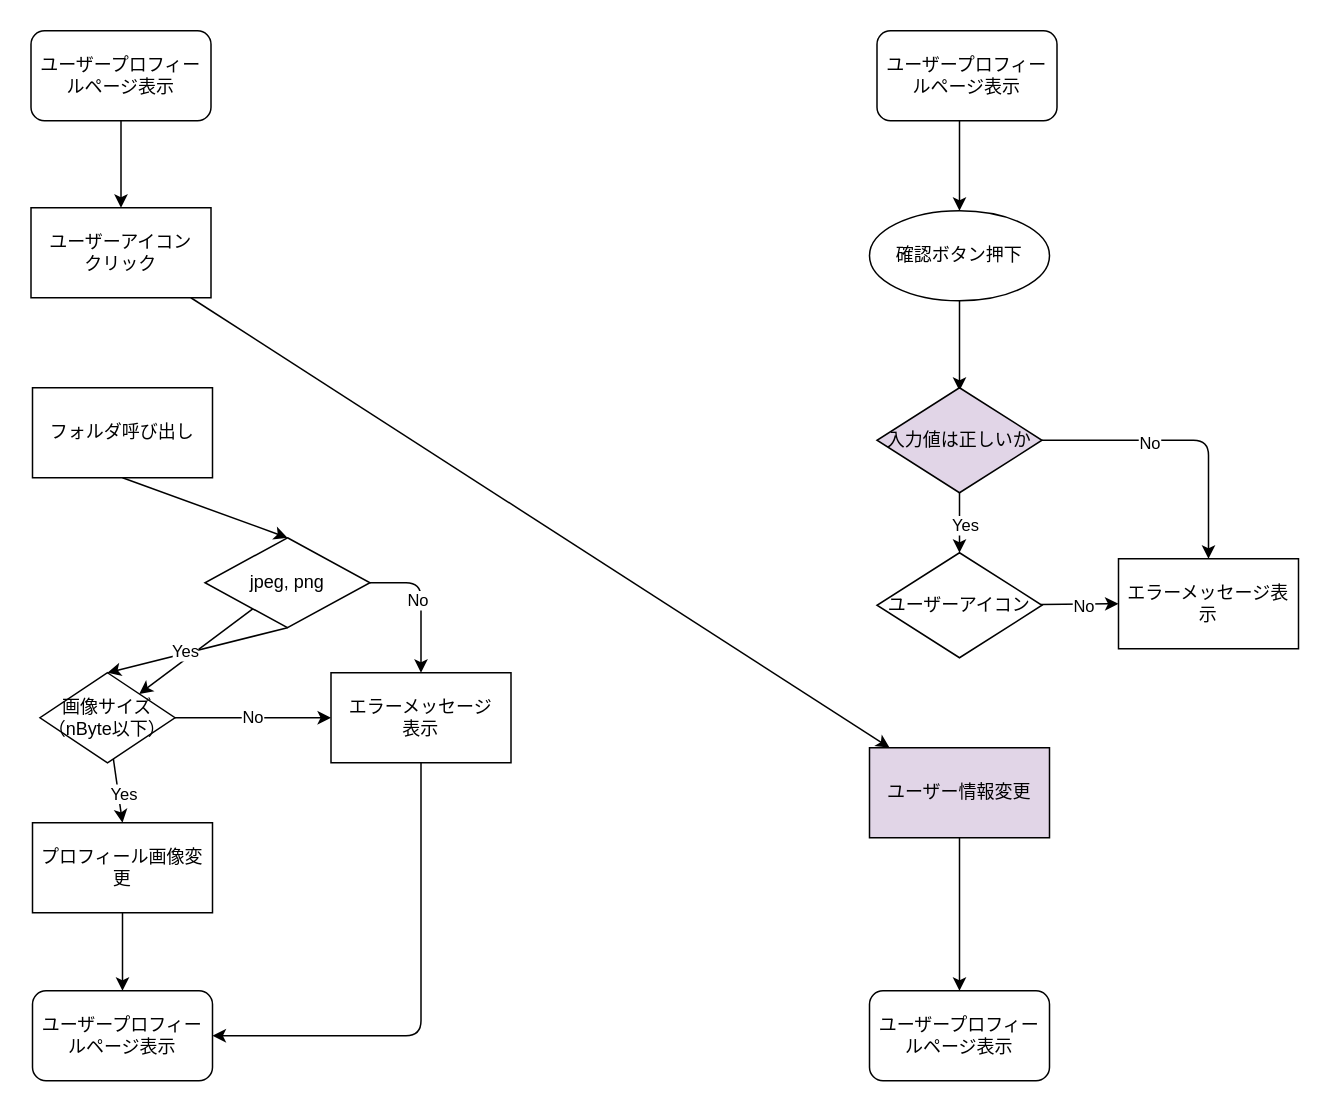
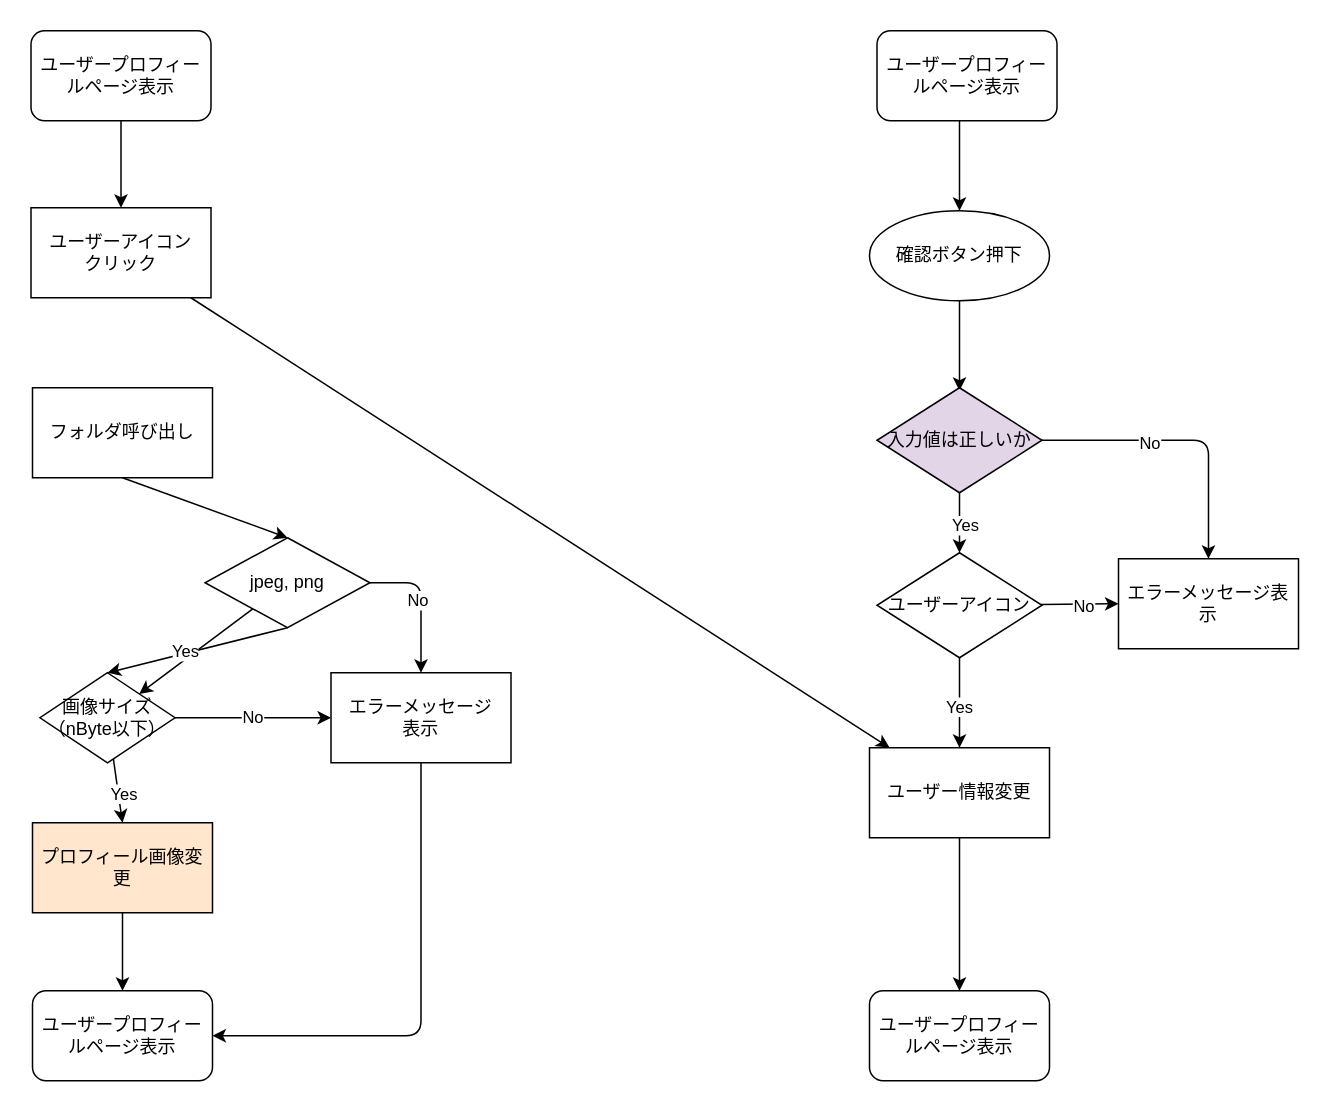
none -> (959, 698)
(959, 793) -> (959, 793)
(122, 868) -> (122, 868)
